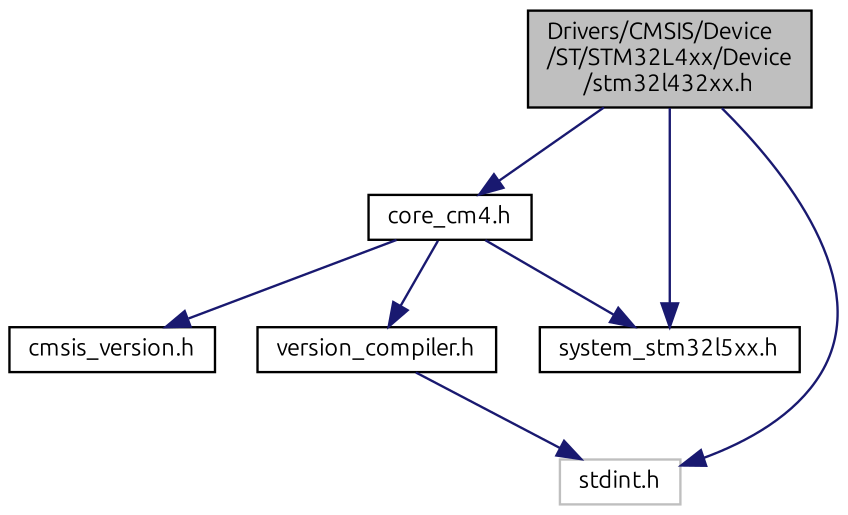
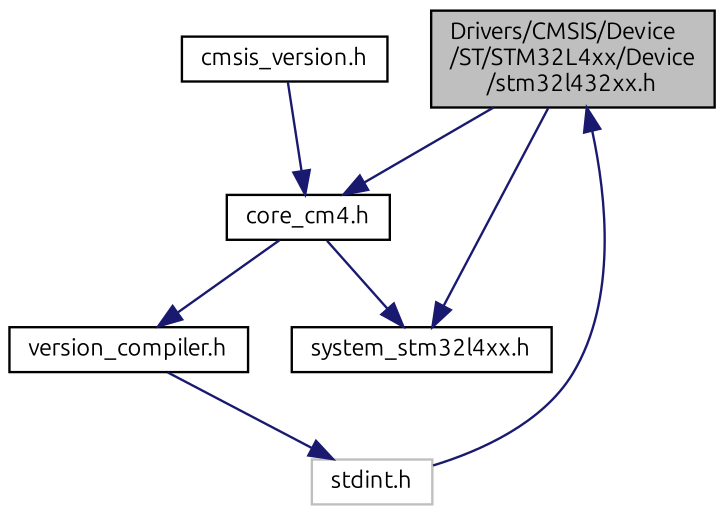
(292, 279) -> (295, 126)
(836, 298) -> (589, 338)
(670, 350) -> (422, 350)
